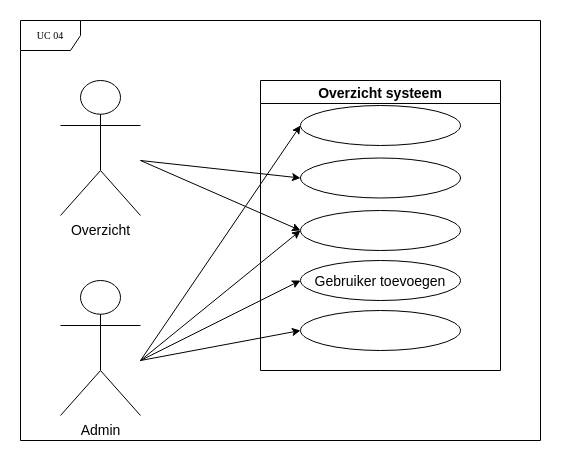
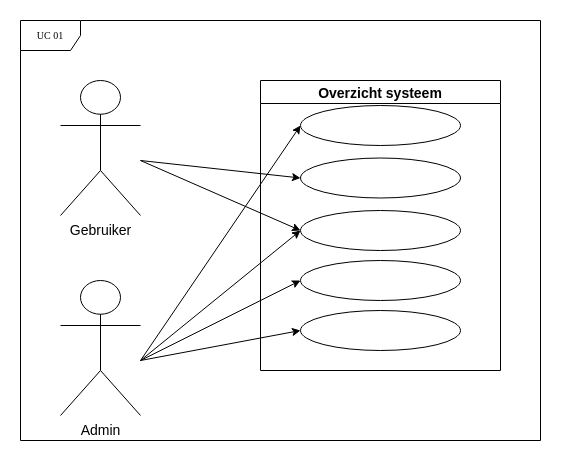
(51, 36) -> (51, 36)
(101, 231) -> (101, 231)
(381, 281) -> none
